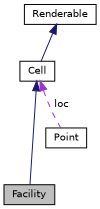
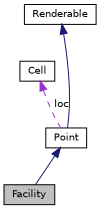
(47, 47) -> (69, 81)
(33, 138) -> (45, 170)
